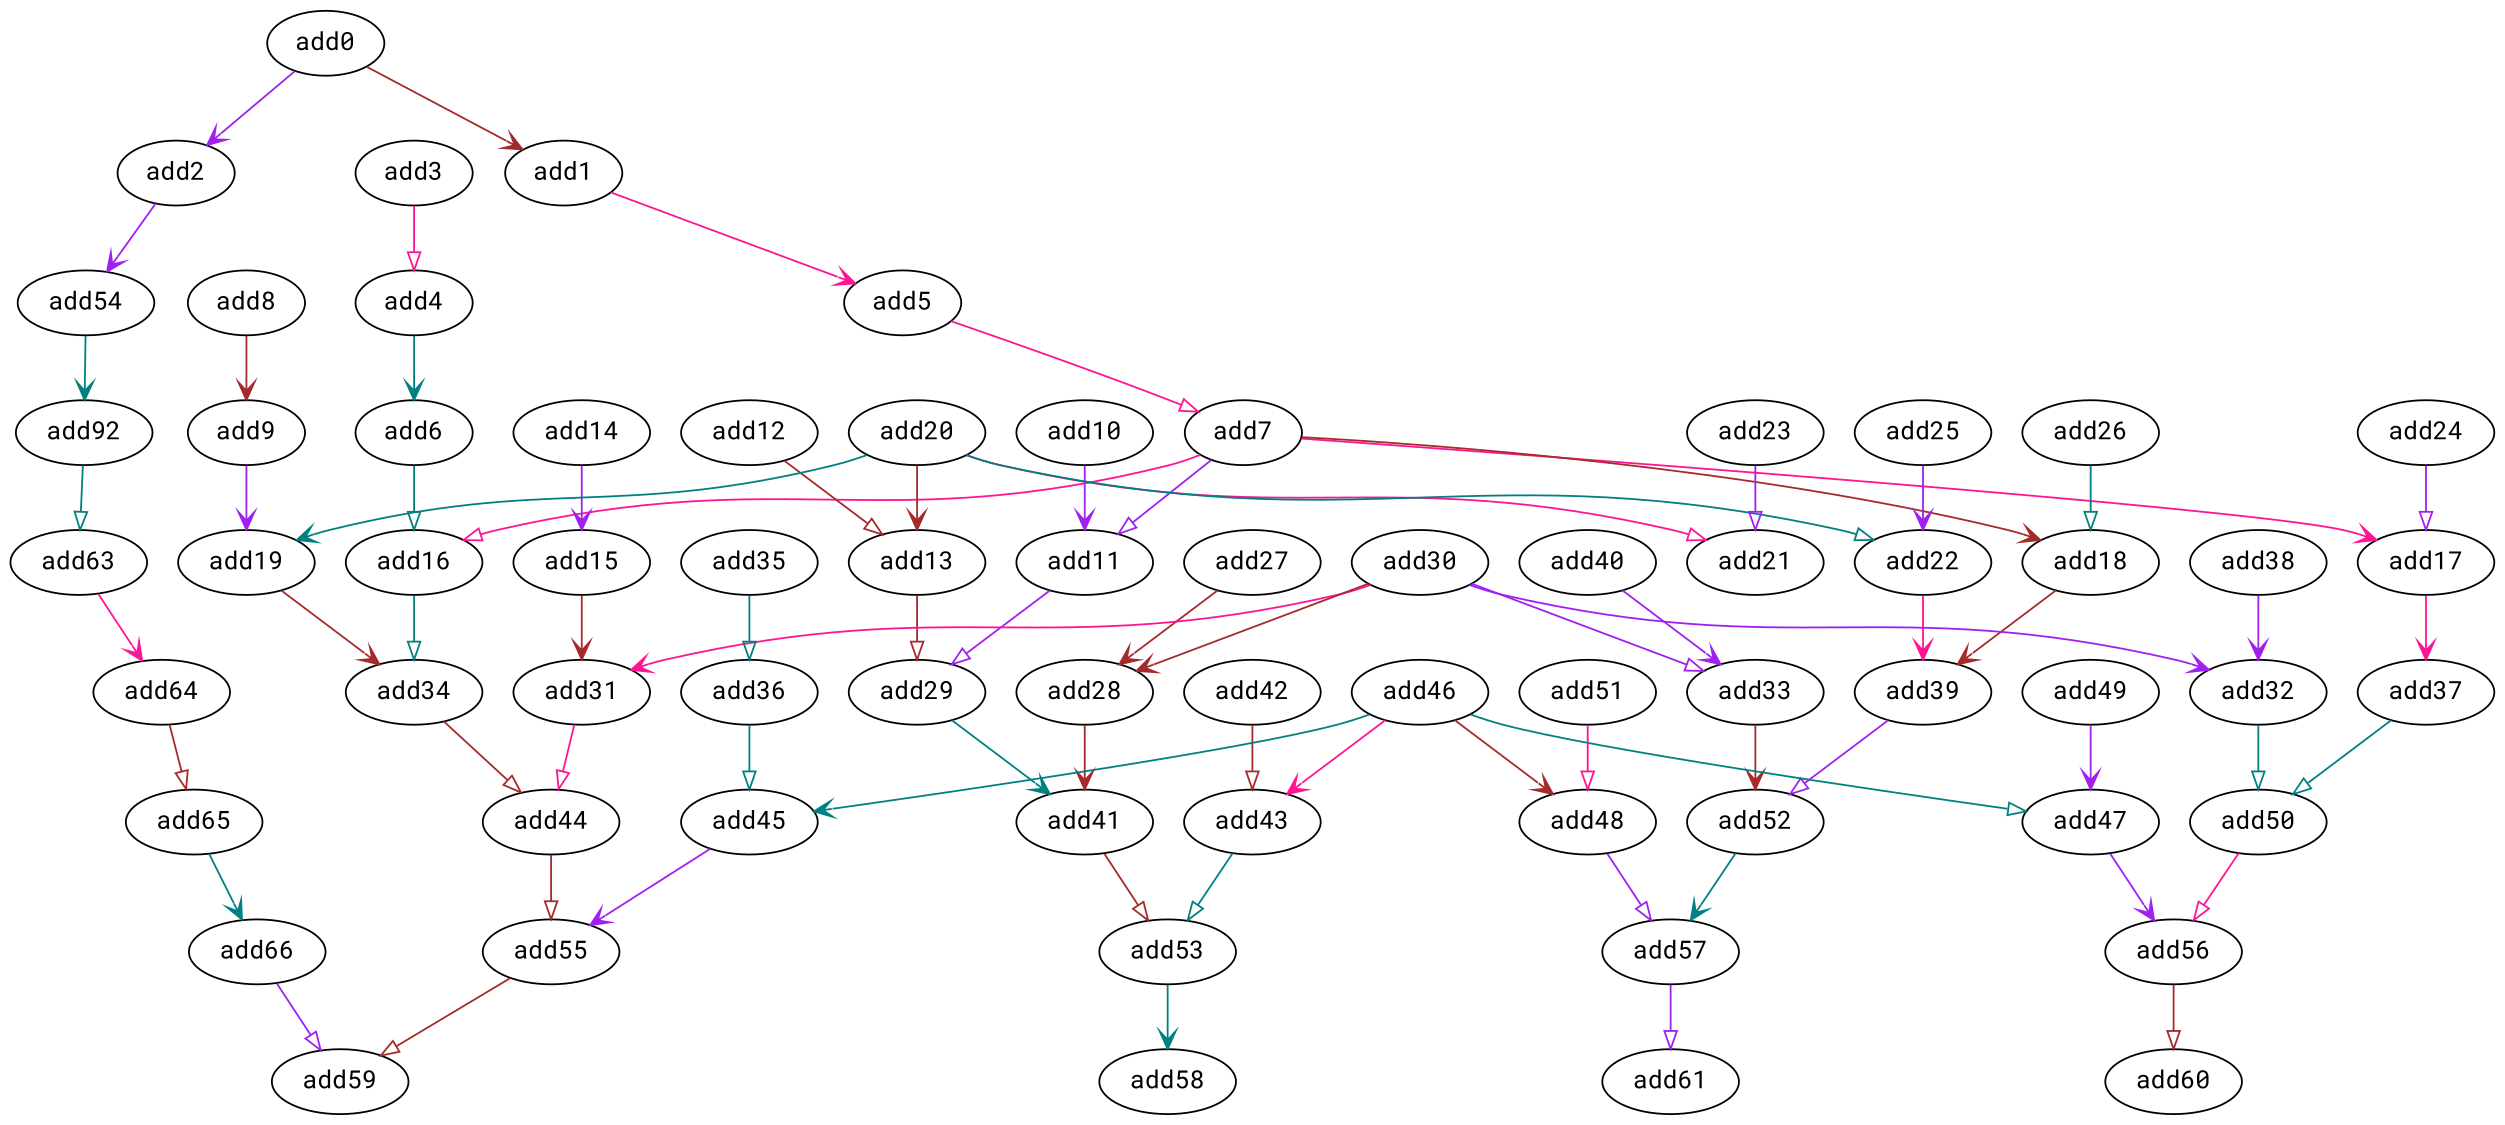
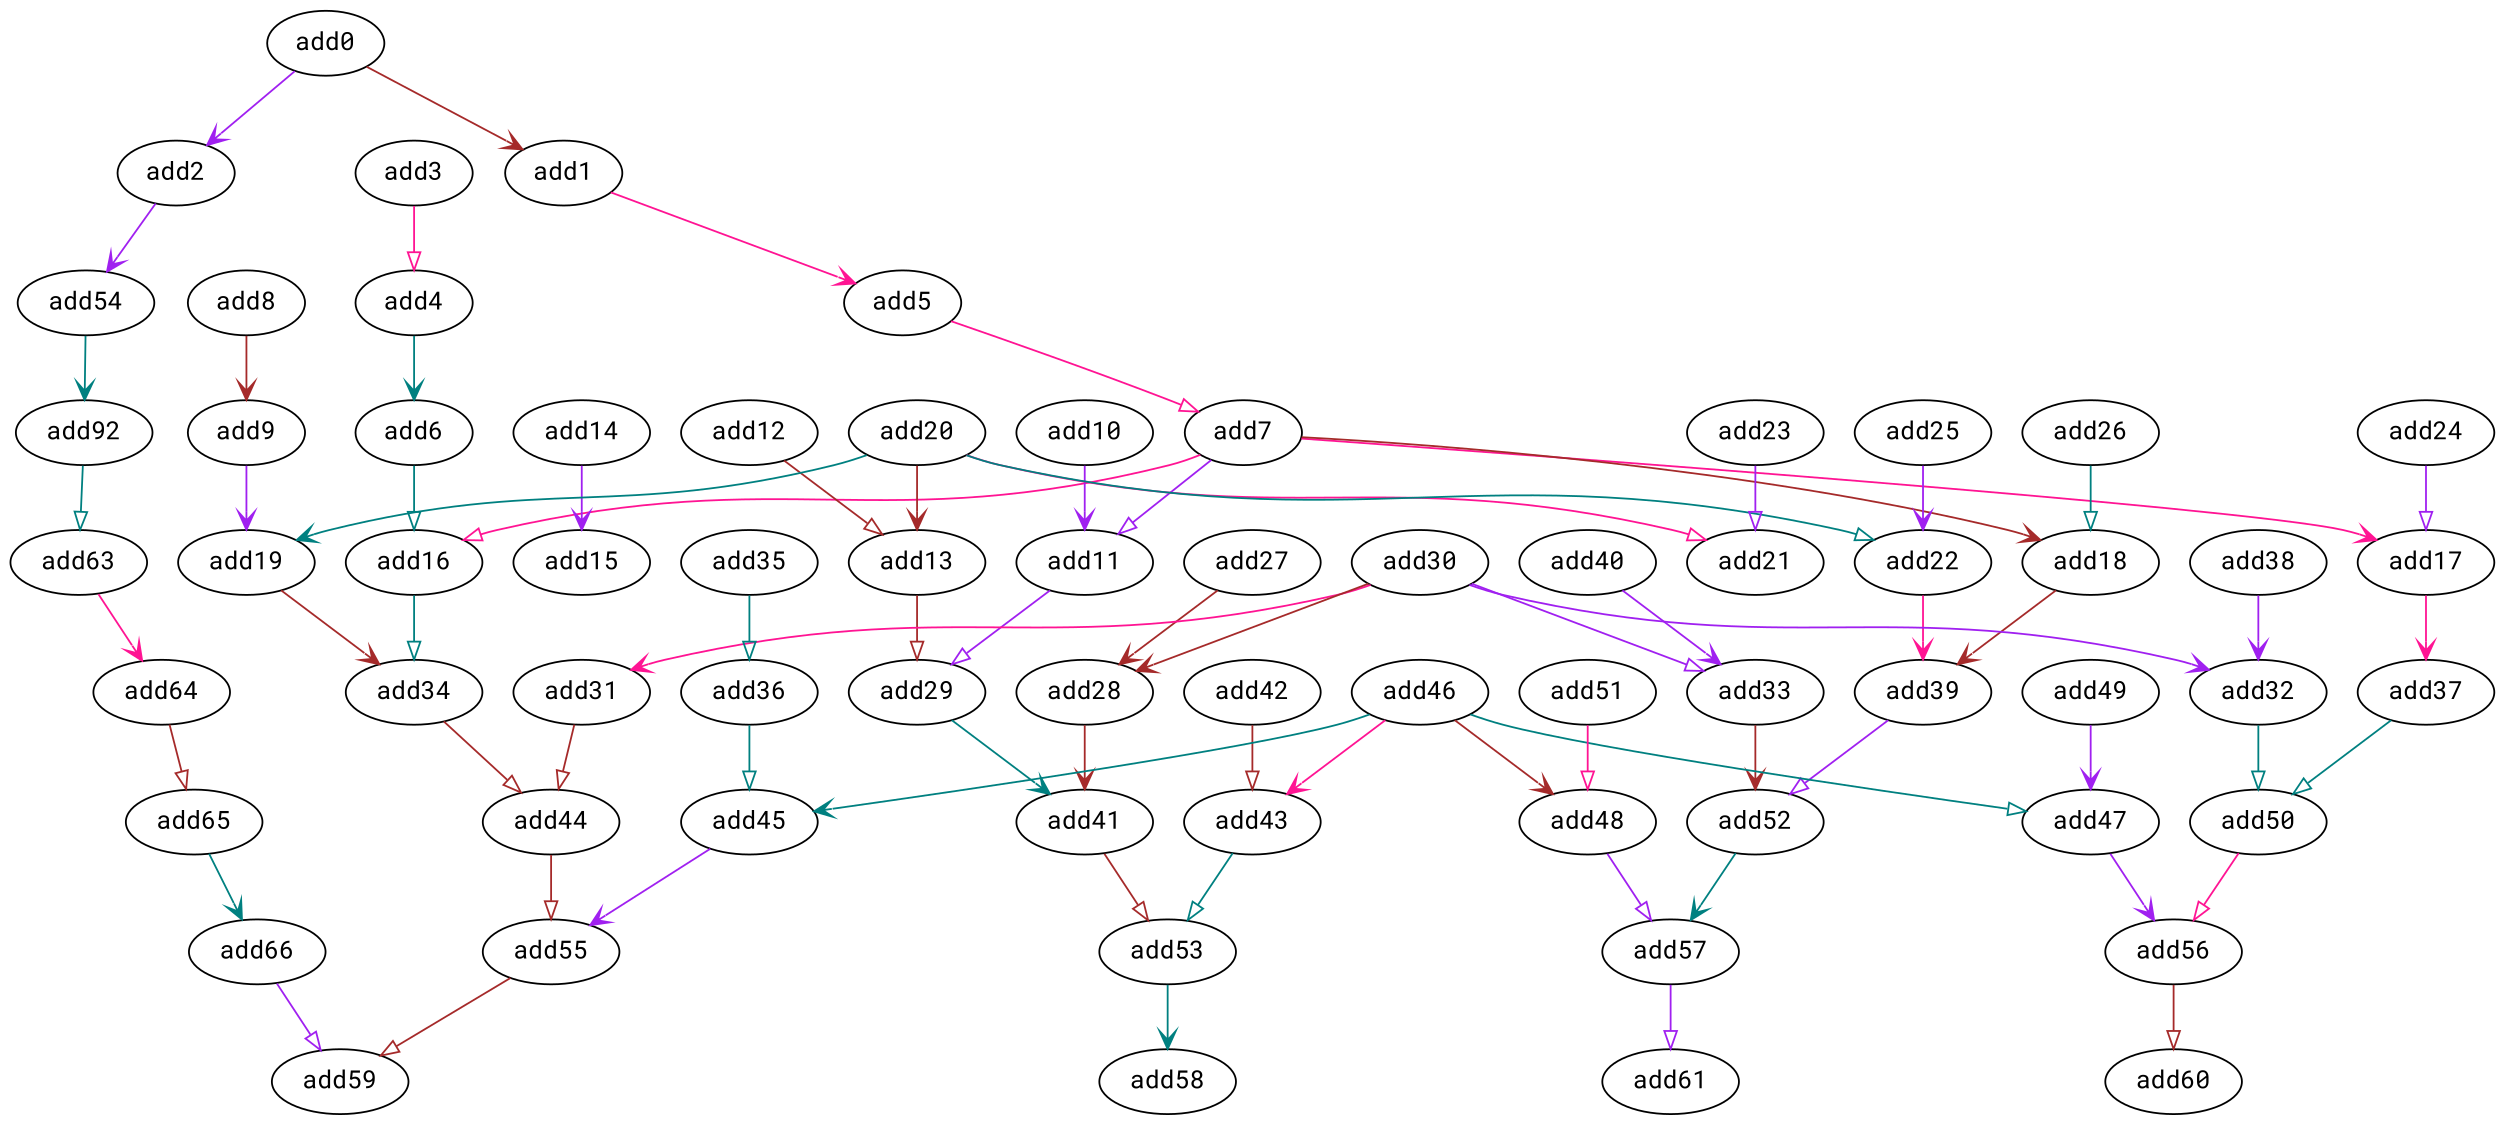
(582, 619) -> none
(569, 748) -> (569, 748)
